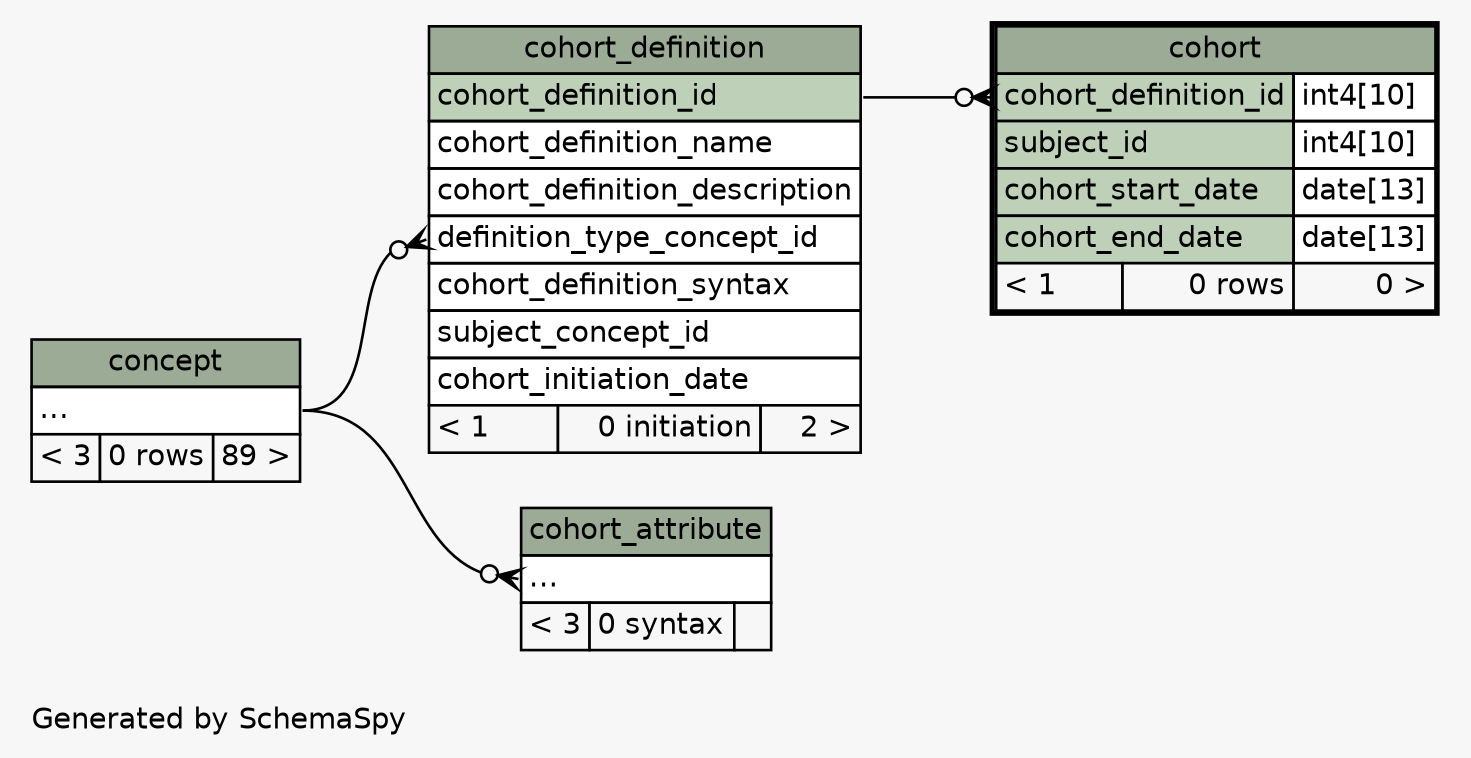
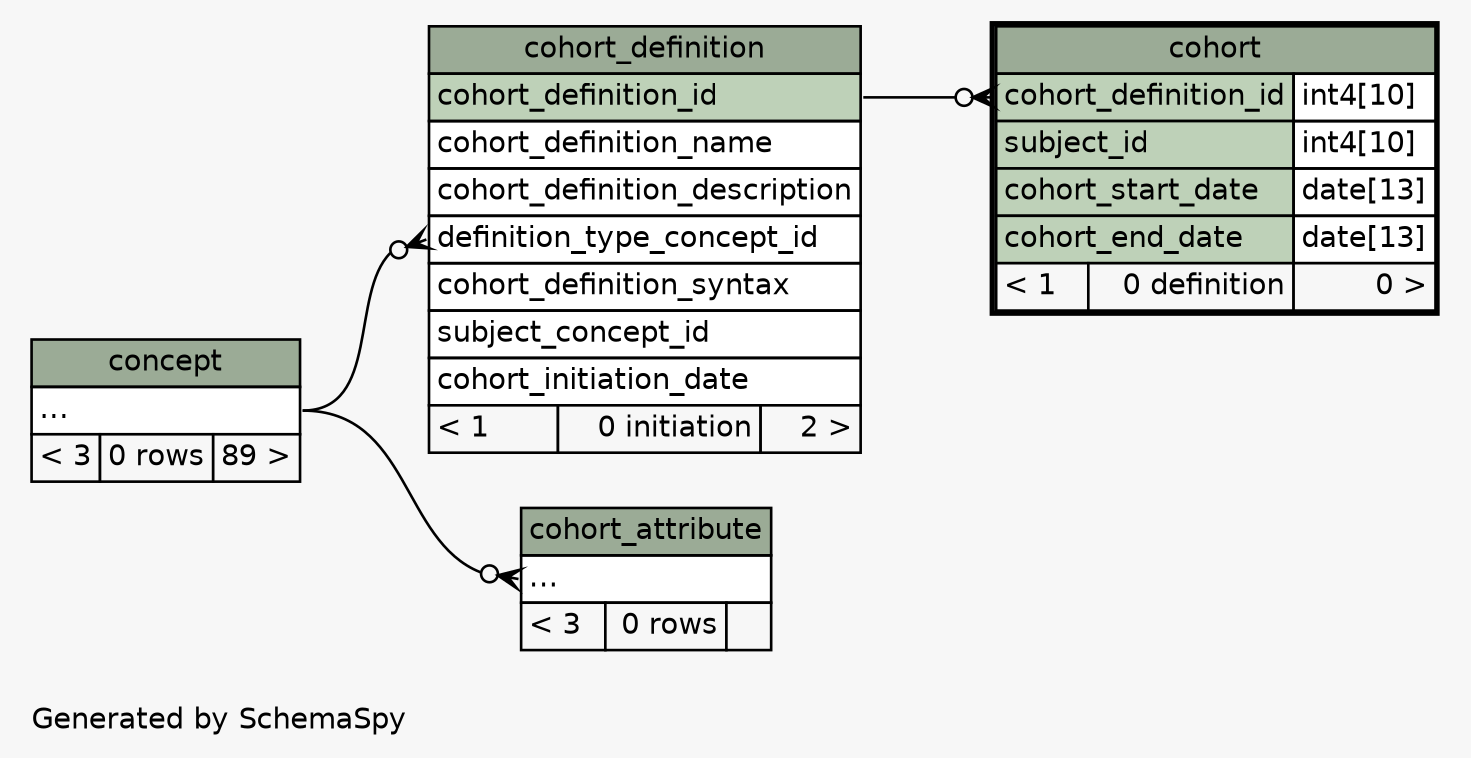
(1237, 286) -> (1204, 286)
(662, 625) -> (670, 625)
